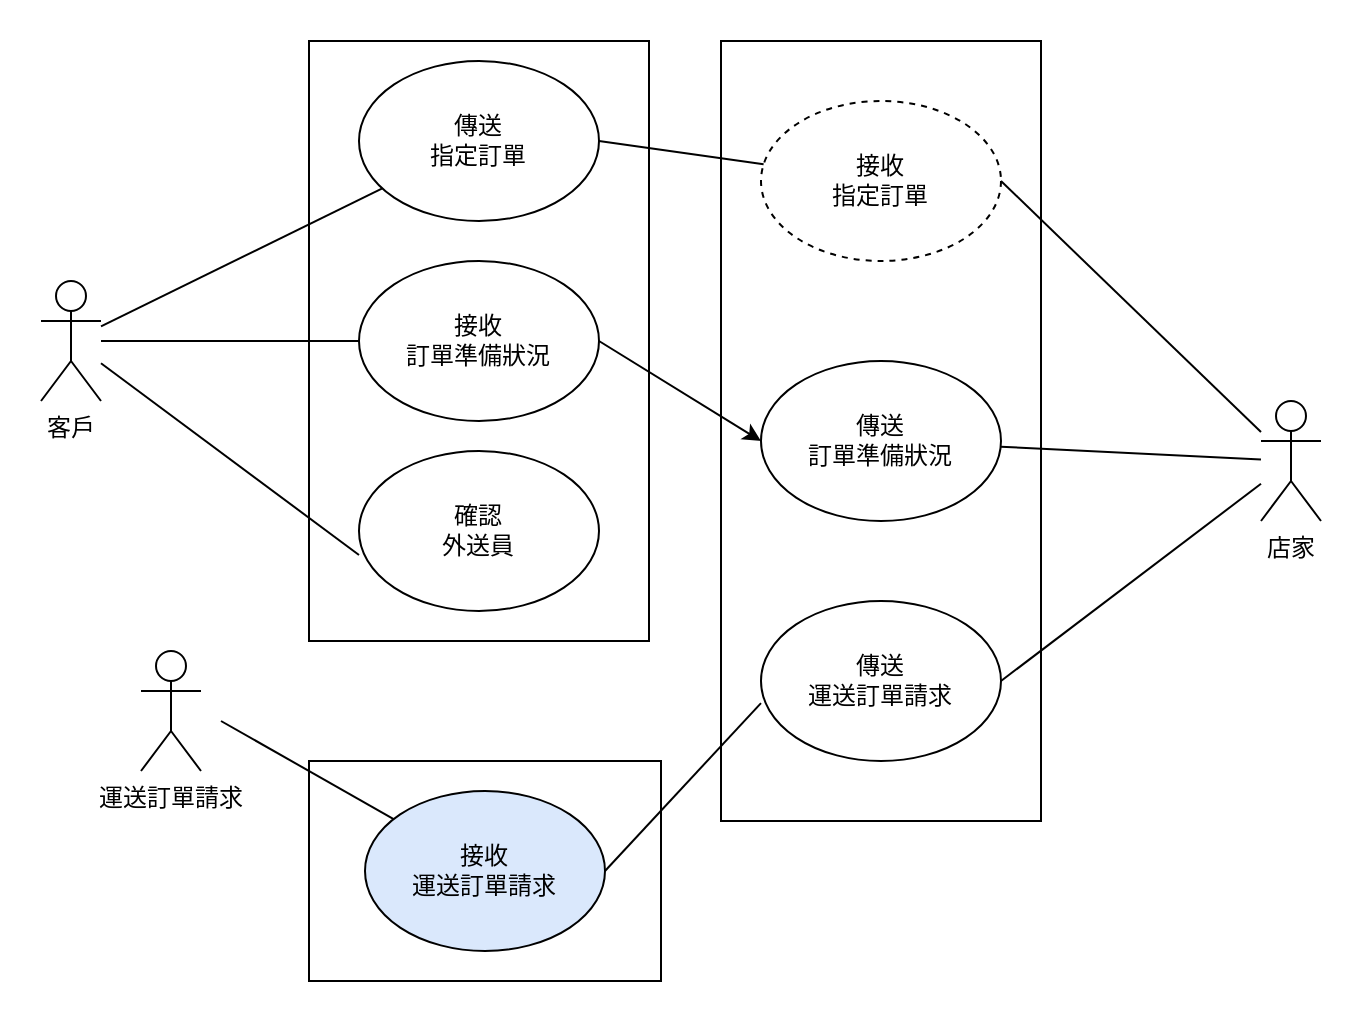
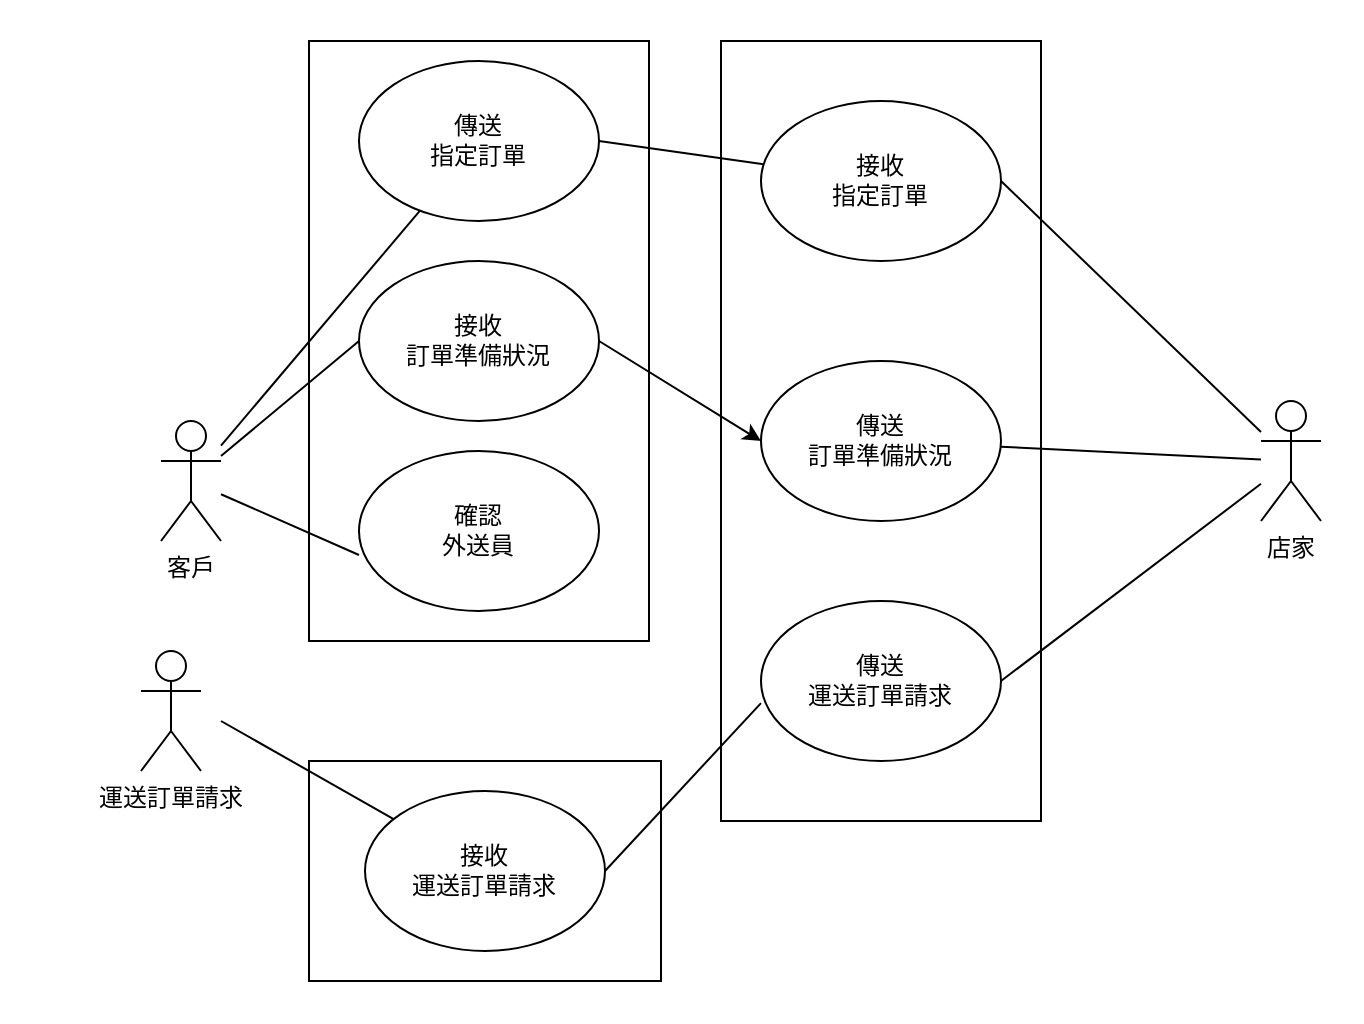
(881, 181) -> (881, 181)
(71, 341) -> (191, 481)
(485, 871) -> (485, 871)
